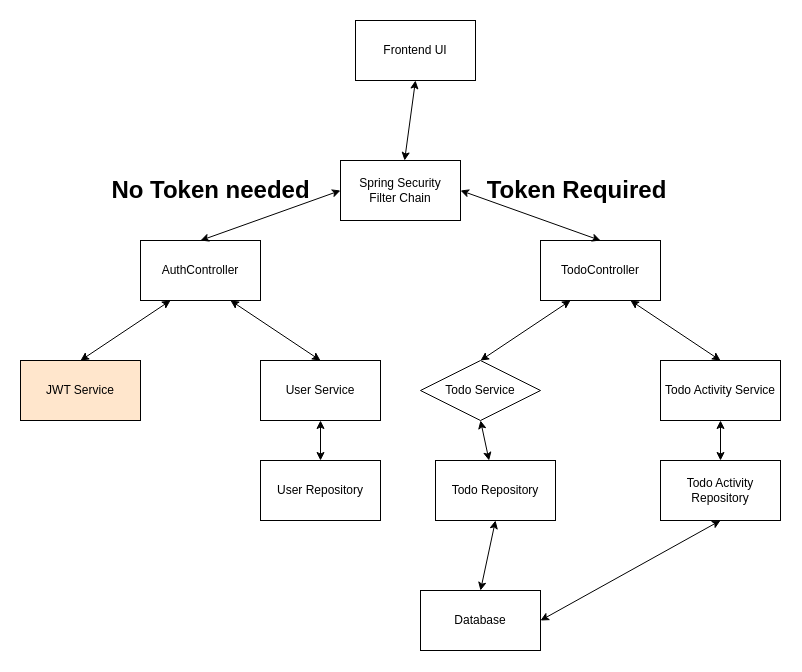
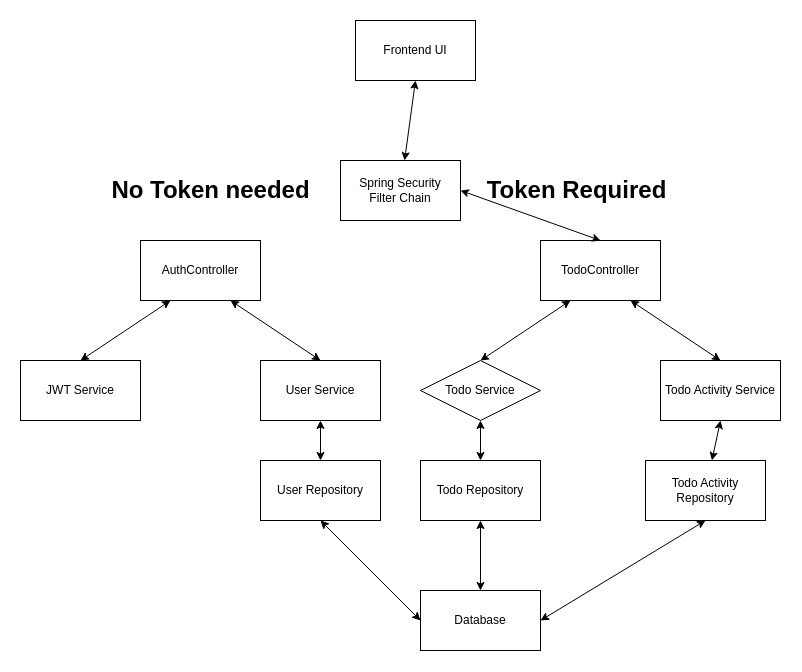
(270, 216) -> none
(81, 391) -> (81, 391)
(496, 491) -> (481, 491)
(721, 491) -> (706, 491)
none -> (371, 571)
